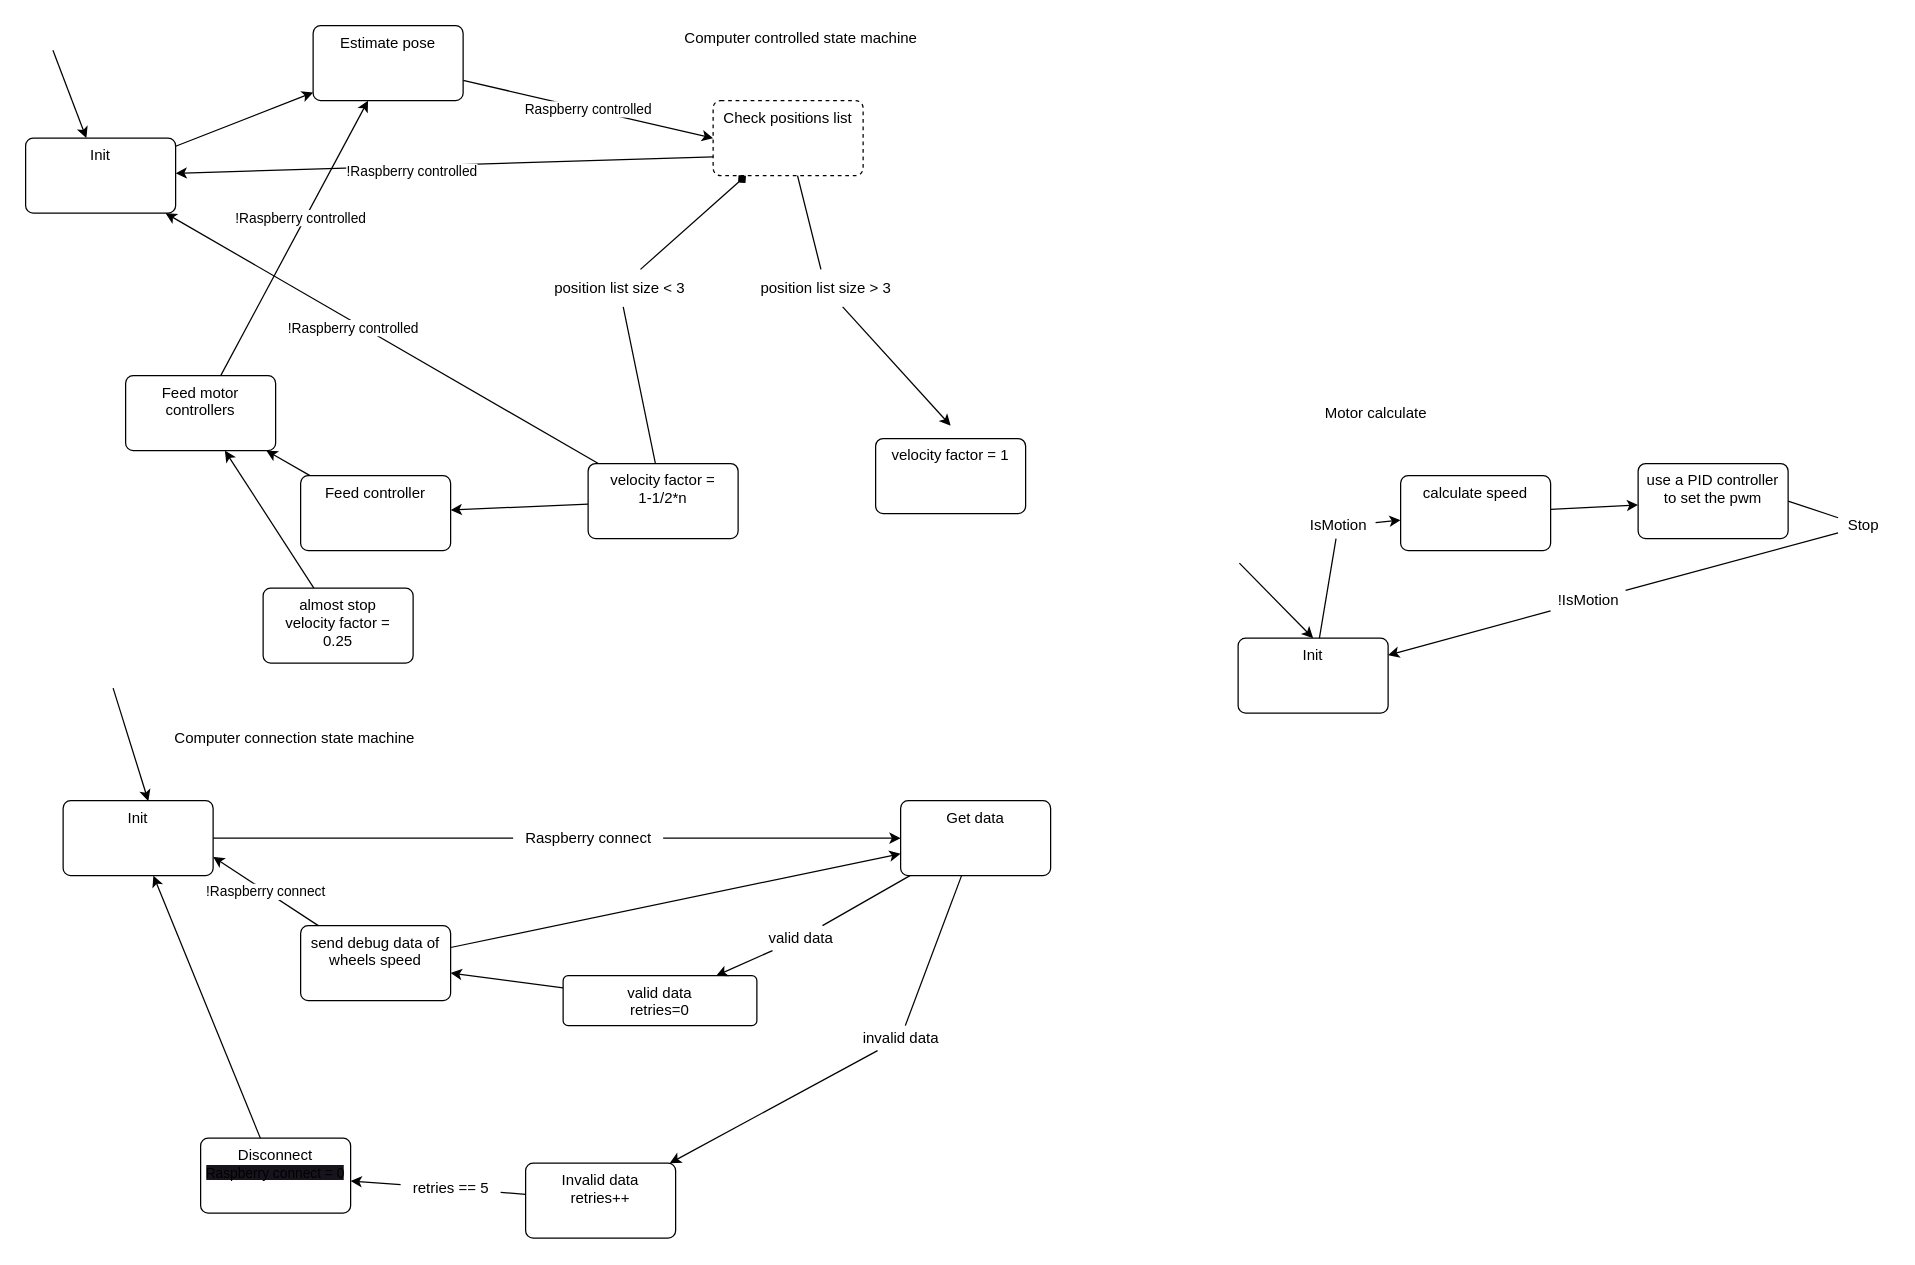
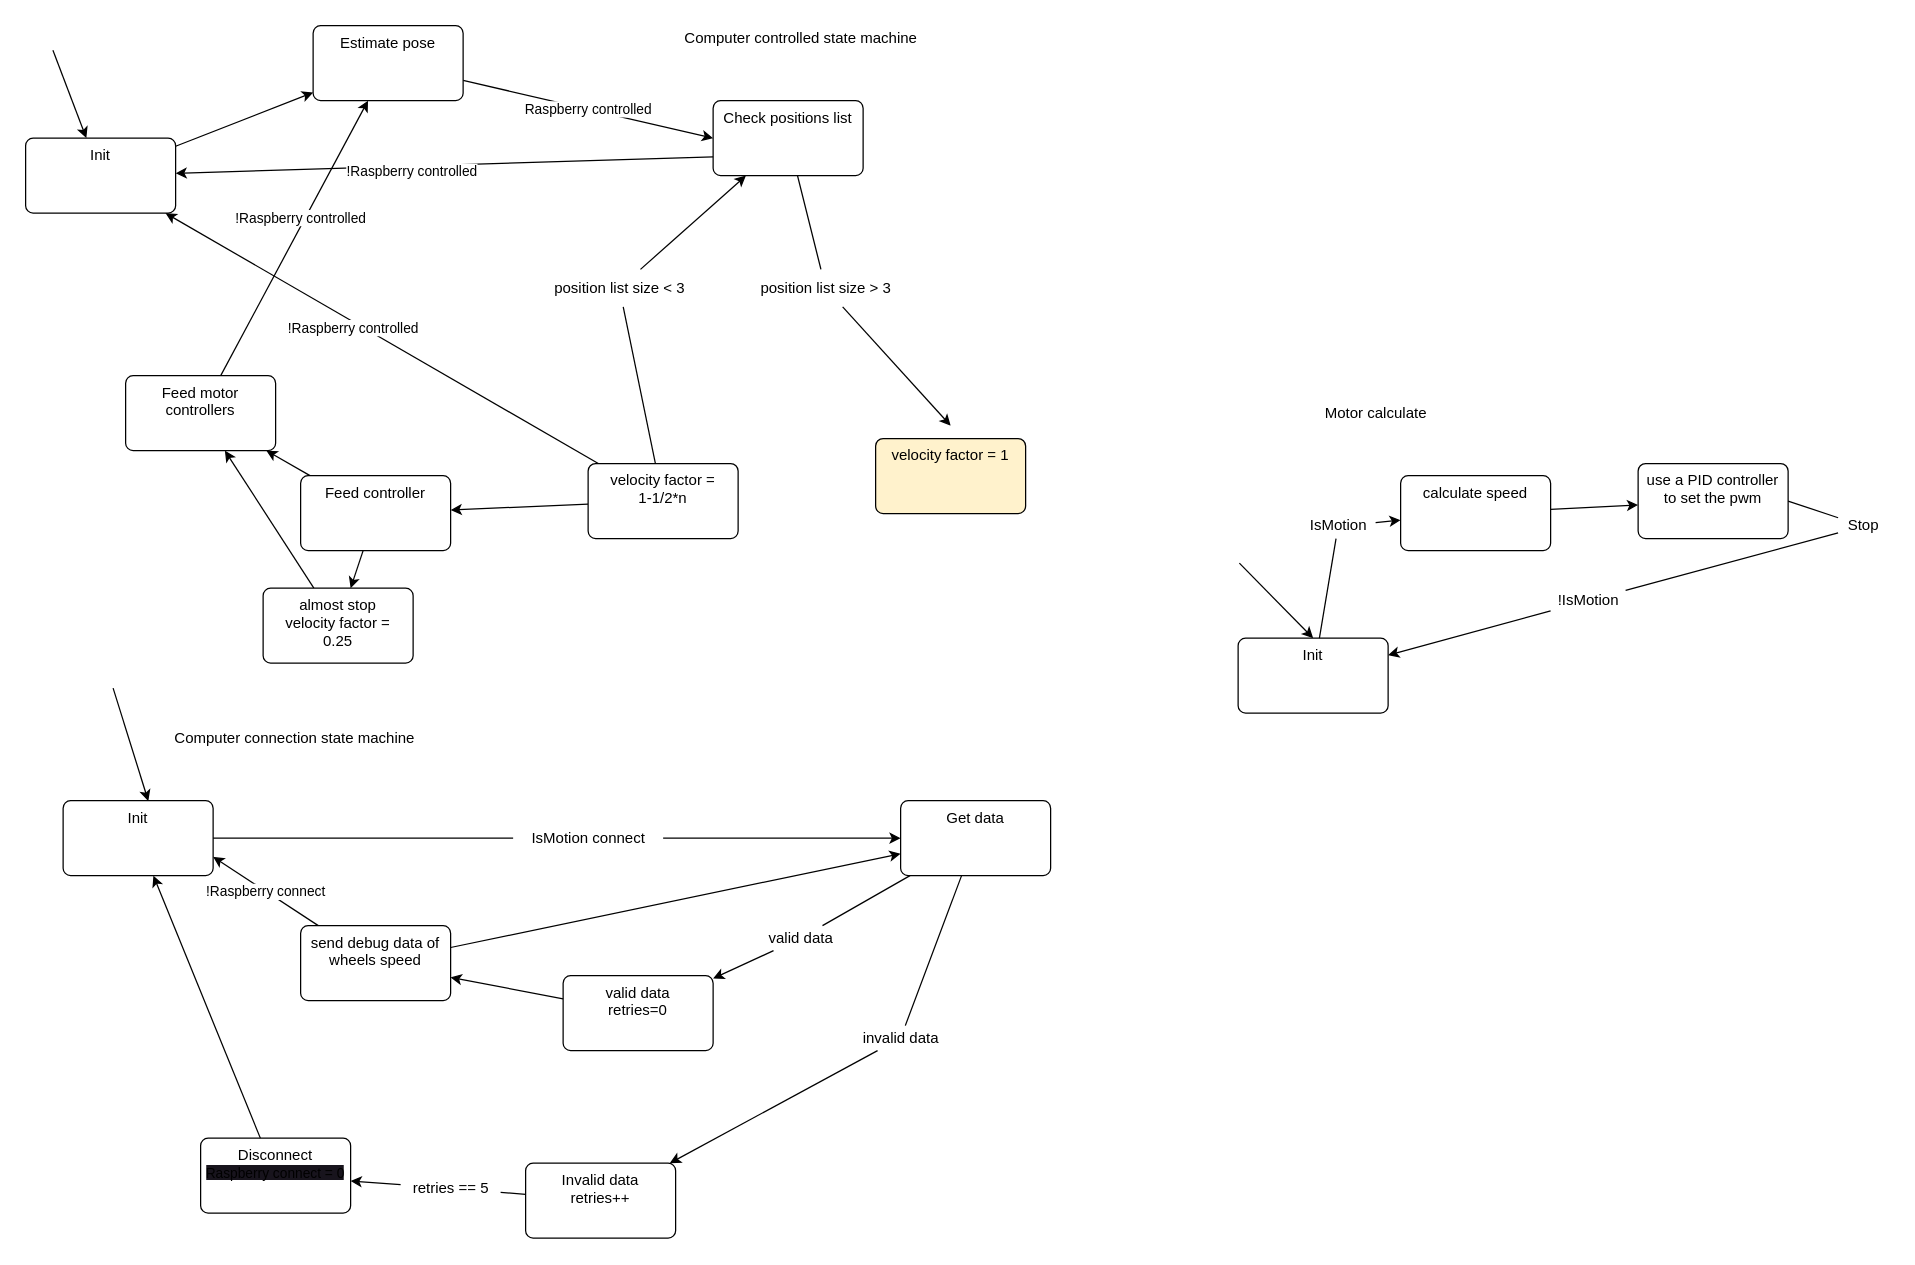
(788, 138) -> (788, 138)
(738, 183) -> (738, 182)
(951, 476) -> (951, 476)
none -> (358, 565)
(589, 838) -> (589, 838)
(660, 1001) -> (638, 1013)
